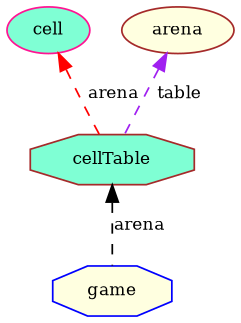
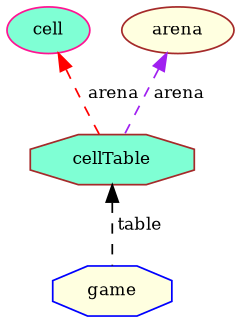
(177, 94) -> (177, 94)
(137, 225) -> (137, 225)
